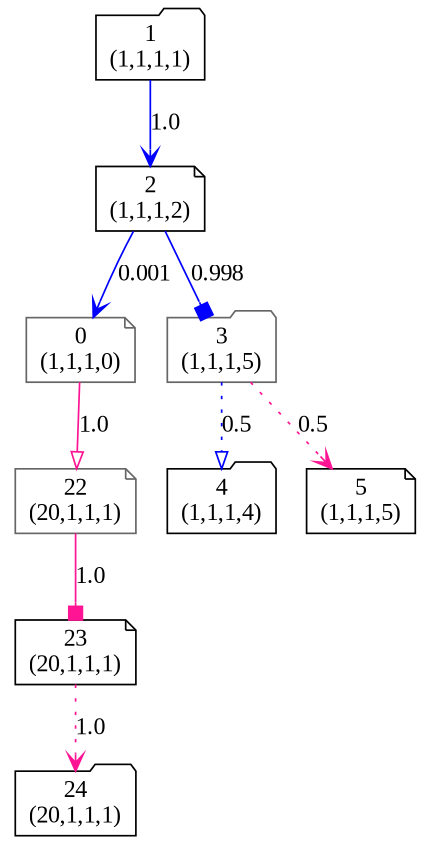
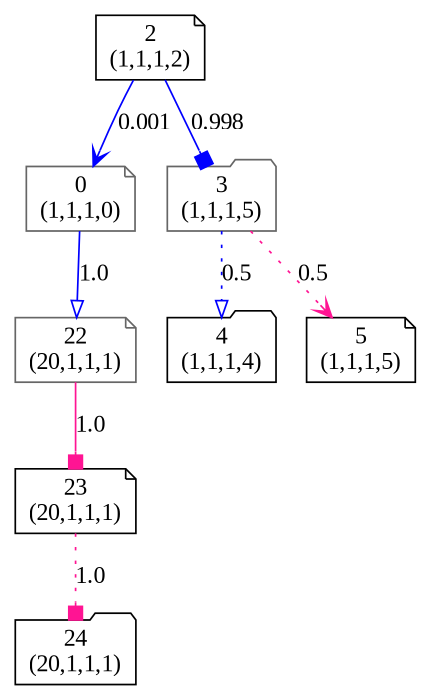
(150, 48) -> none
(78, 417) -> (78, 266)
(76, 719) -> (76, 568)
